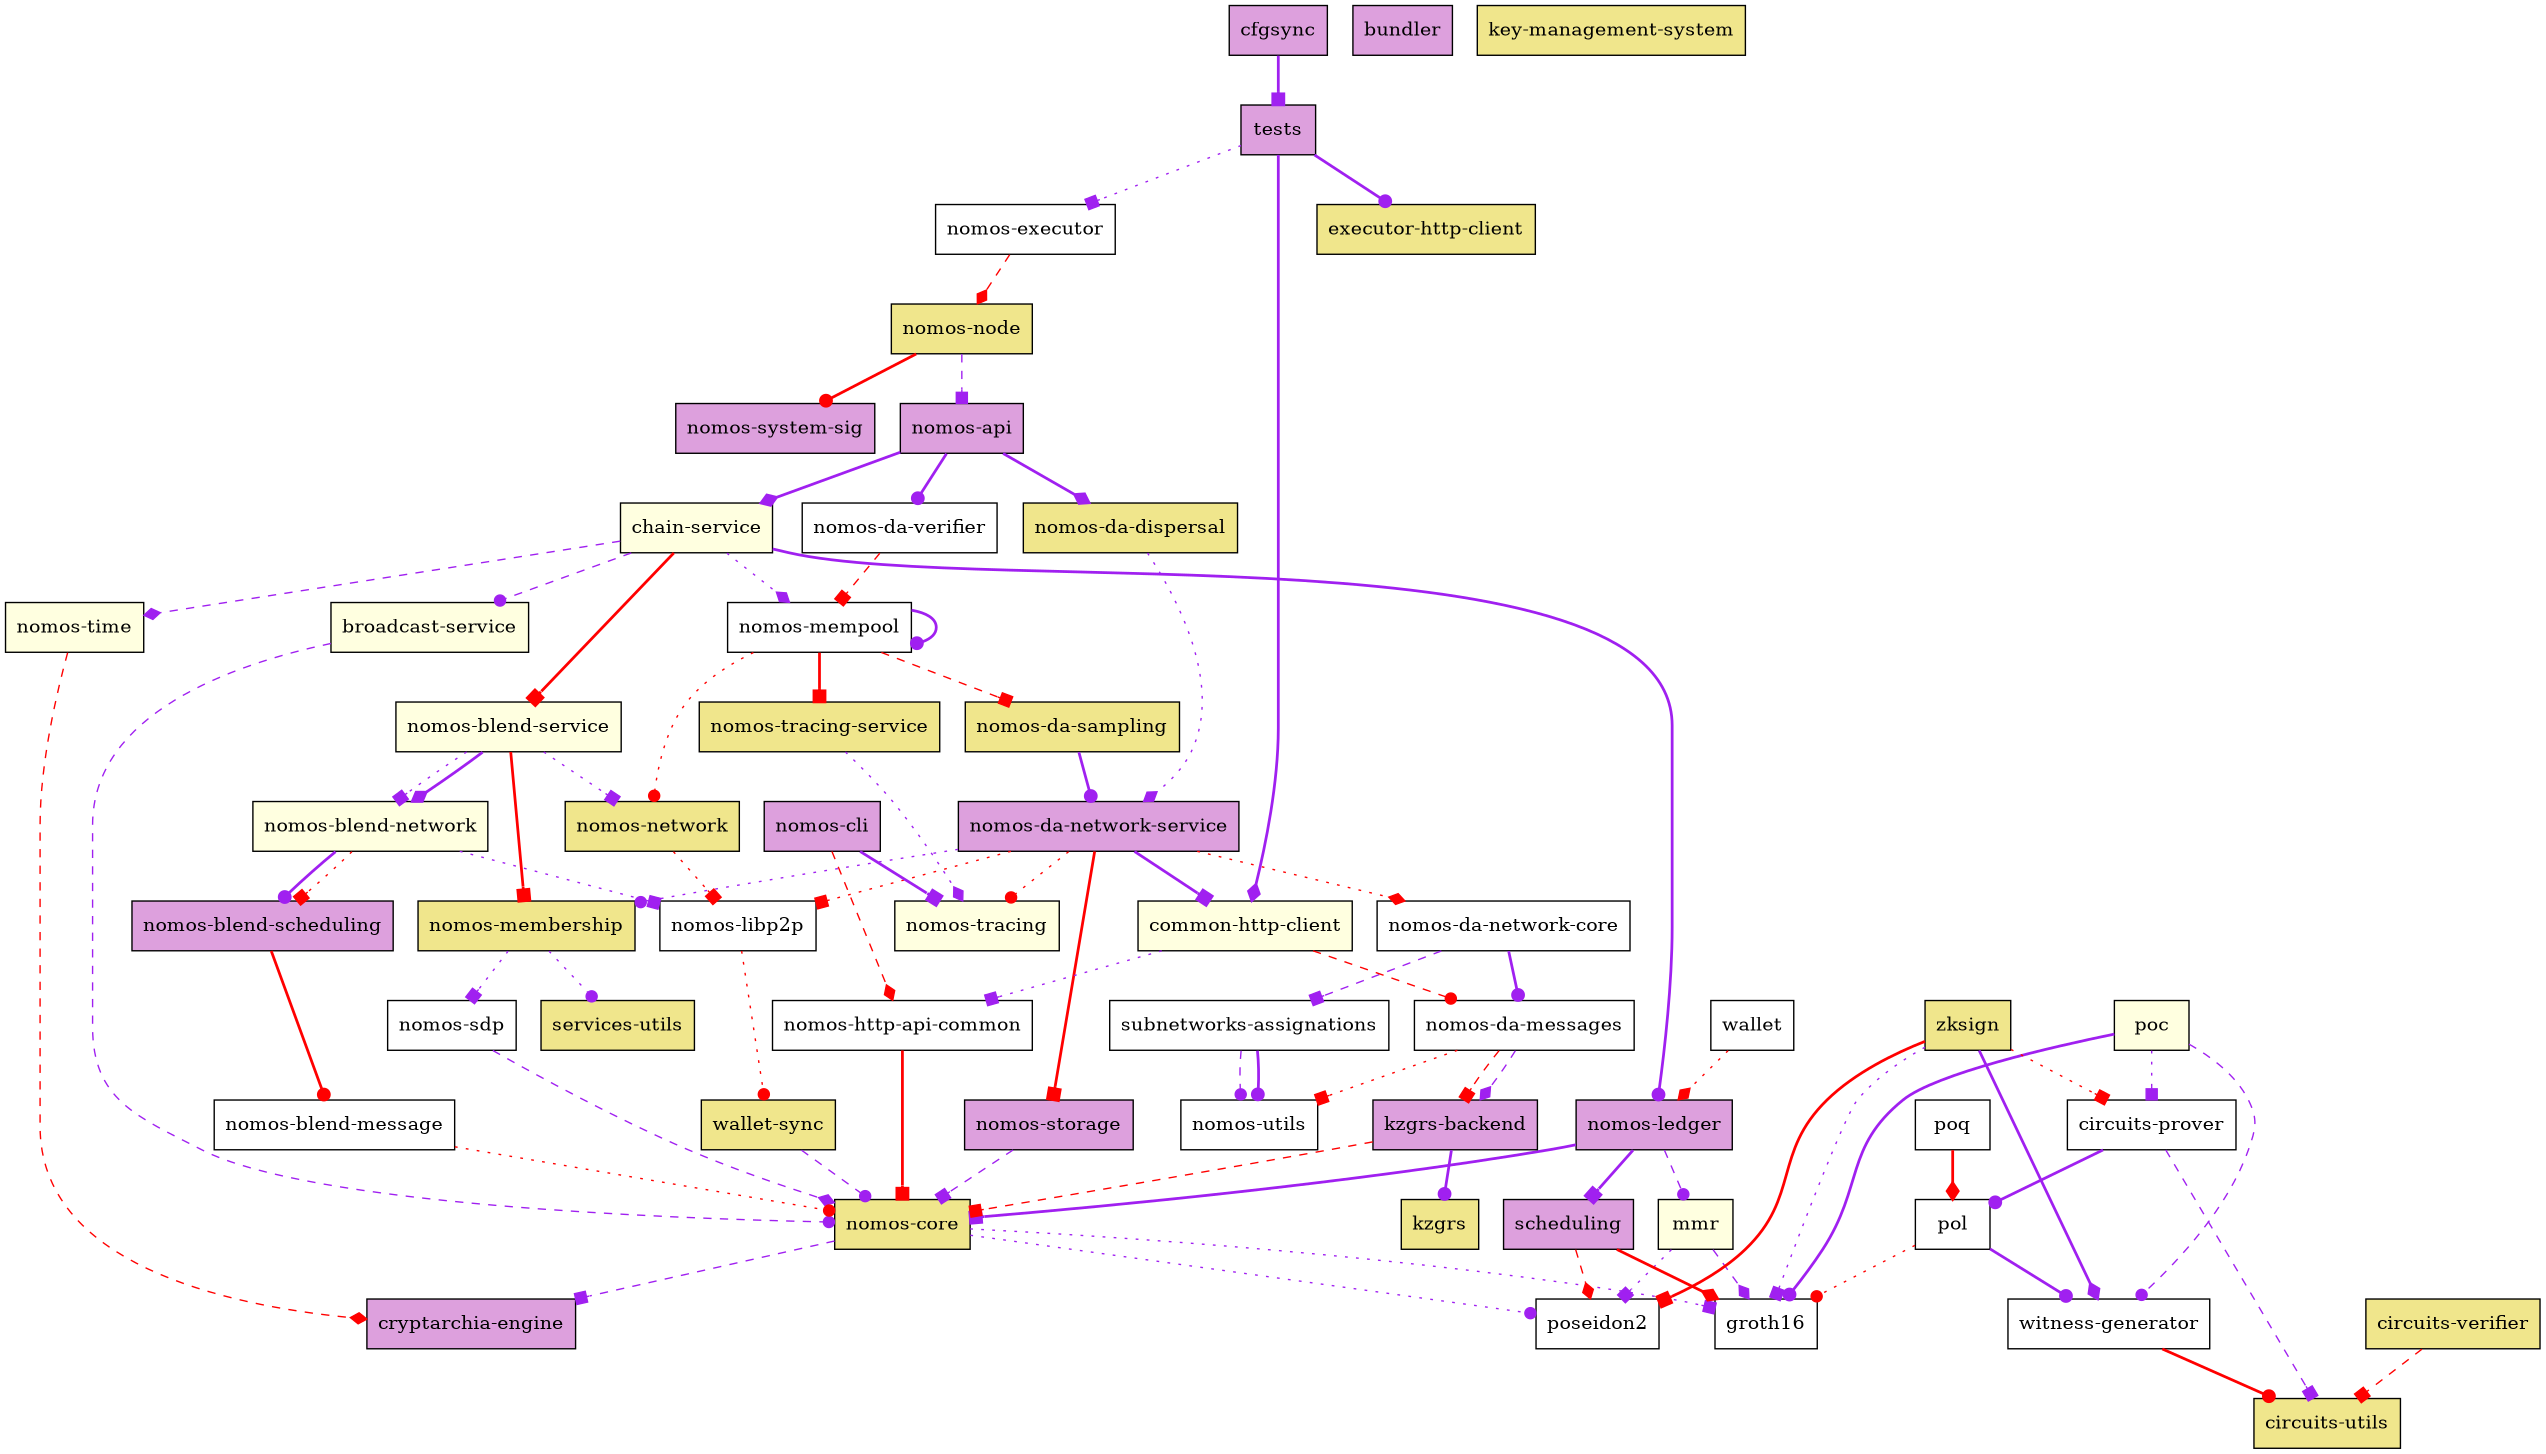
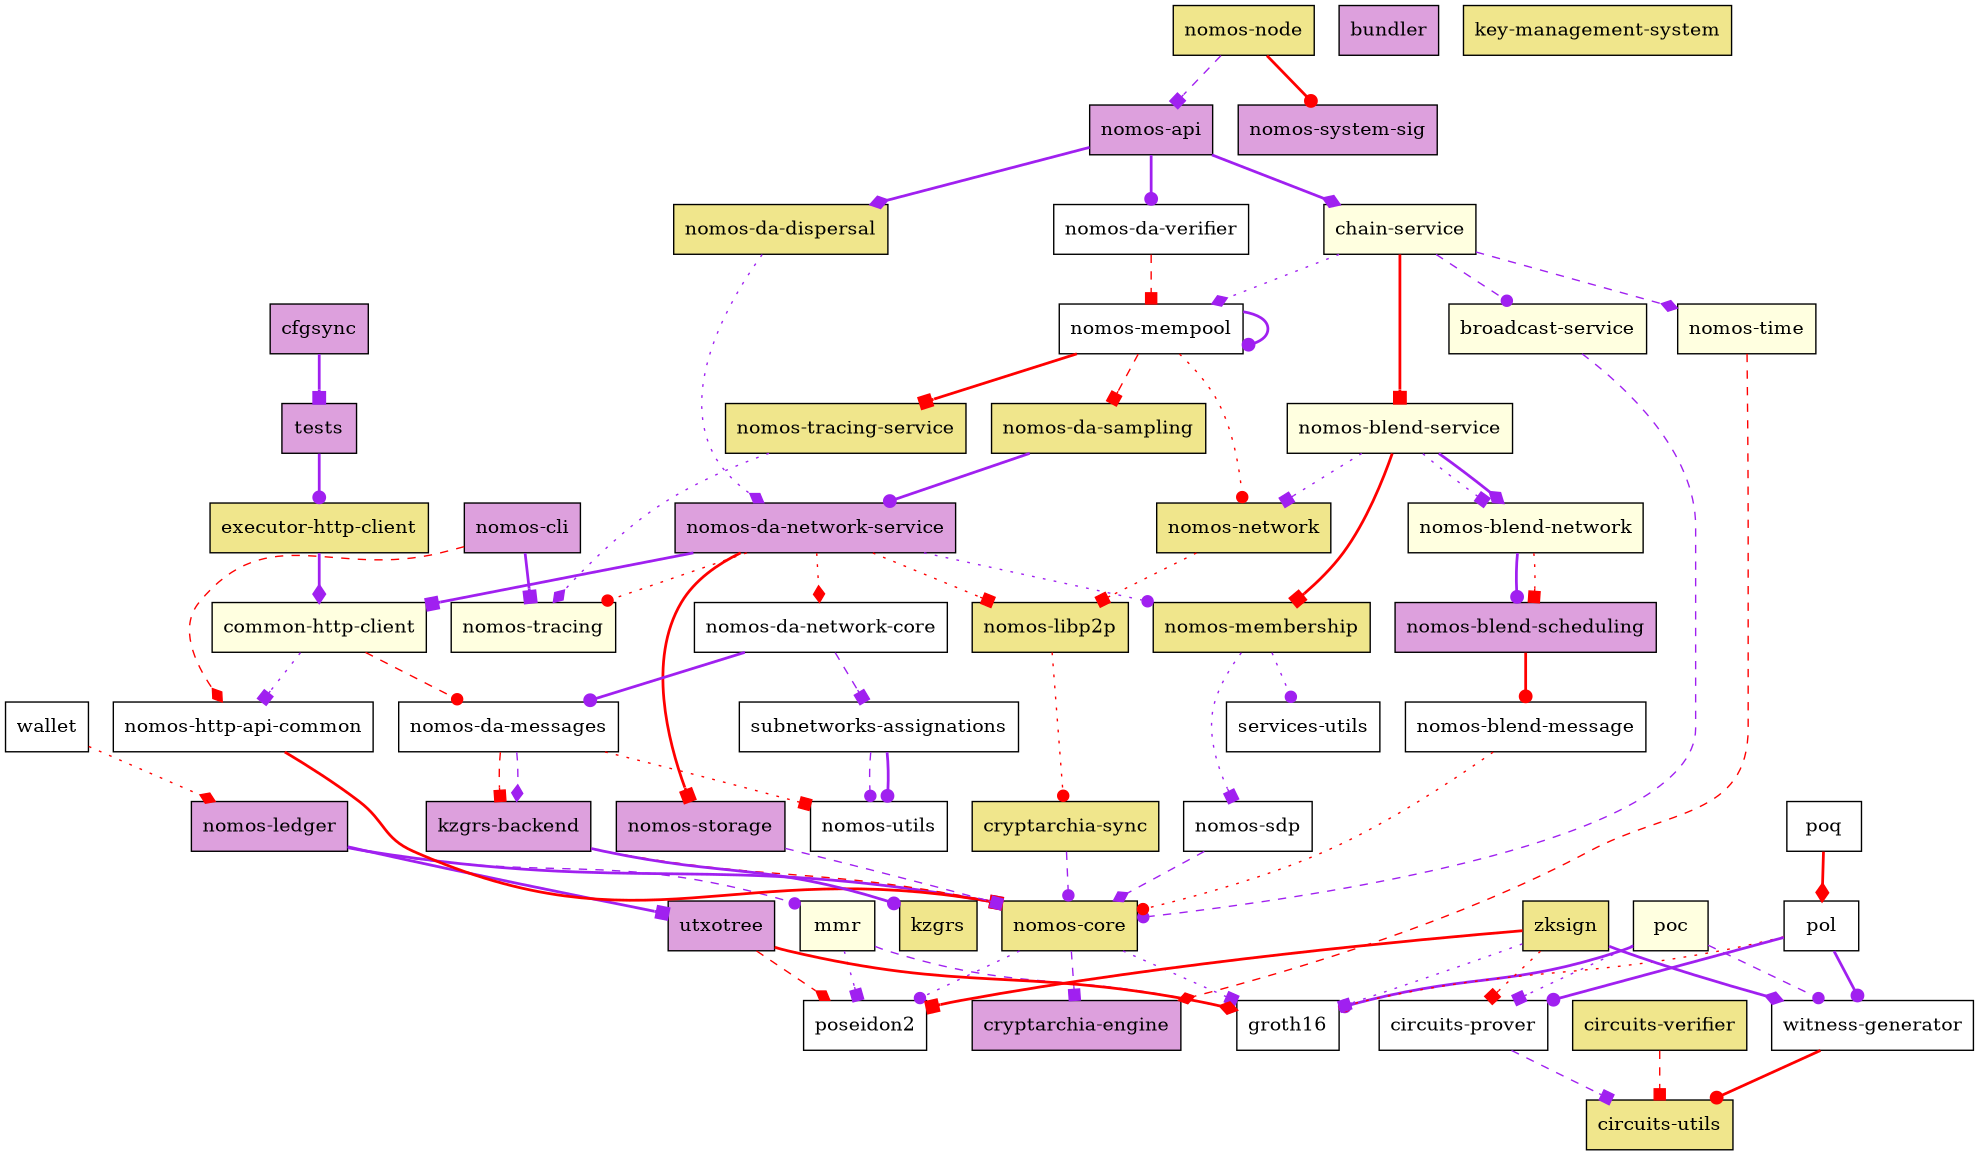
(1025, 229) -> none
(1278, 520) -> (319, 569)
(1430, 593) -> none
(553, 876) -> none
(738, 926) -> (1050, 627)
(618, 1025) -> (1303, 727)
(768, 1125) -> (1065, 826)
(2052, 1175) -> (1654, 972)
(1569, 1224) -> (721, 926)
